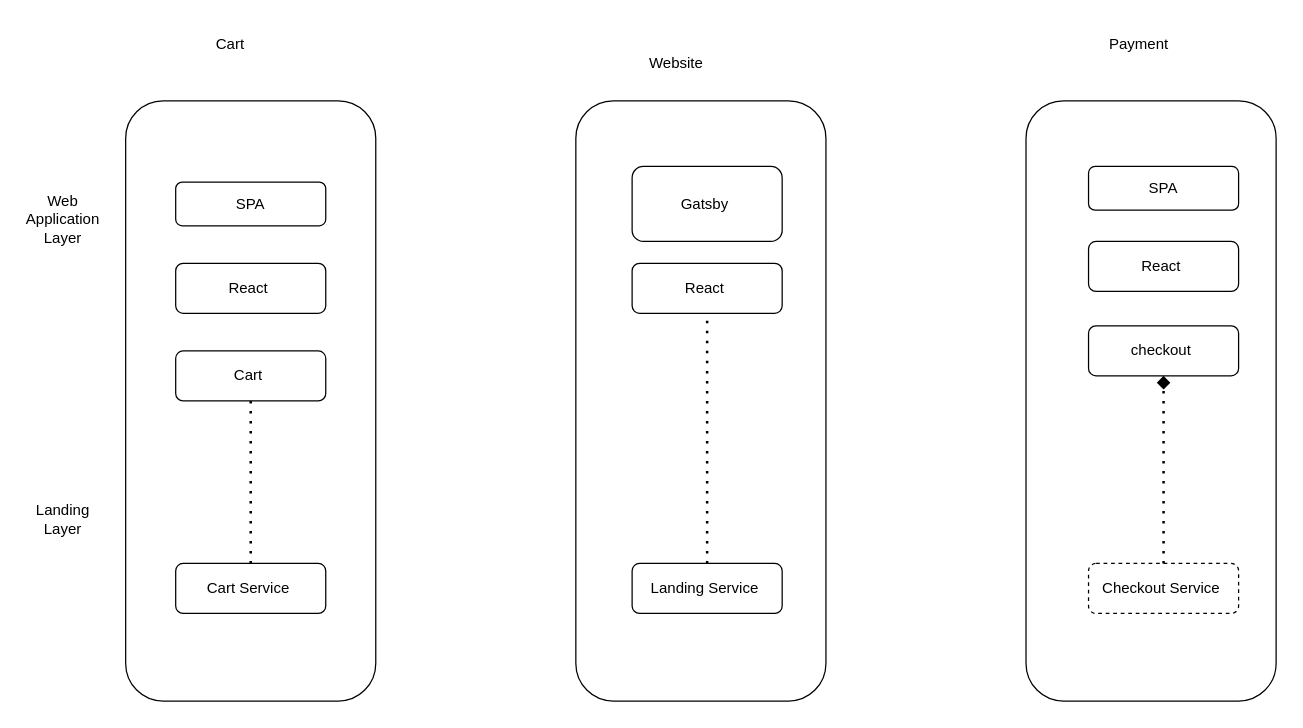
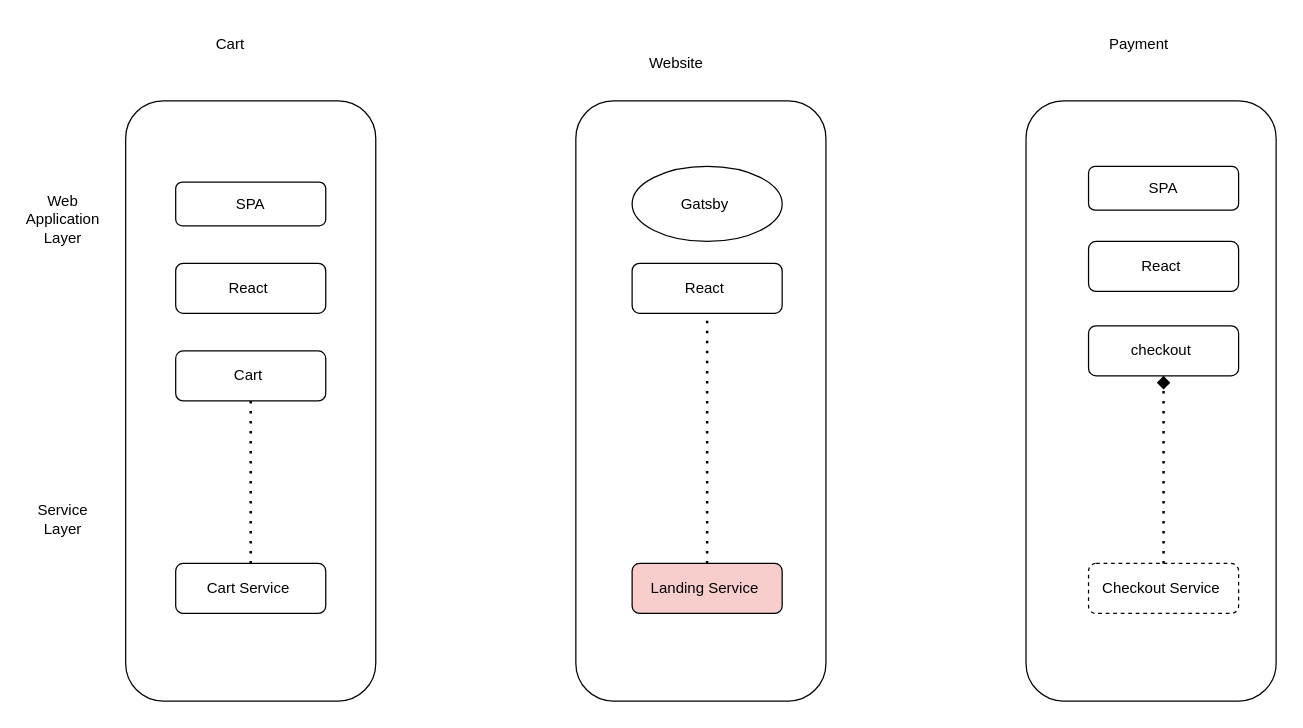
(707, 204) -> (707, 204)
(63, 519) -> (63, 519)
(707, 588) -> (707, 588)
